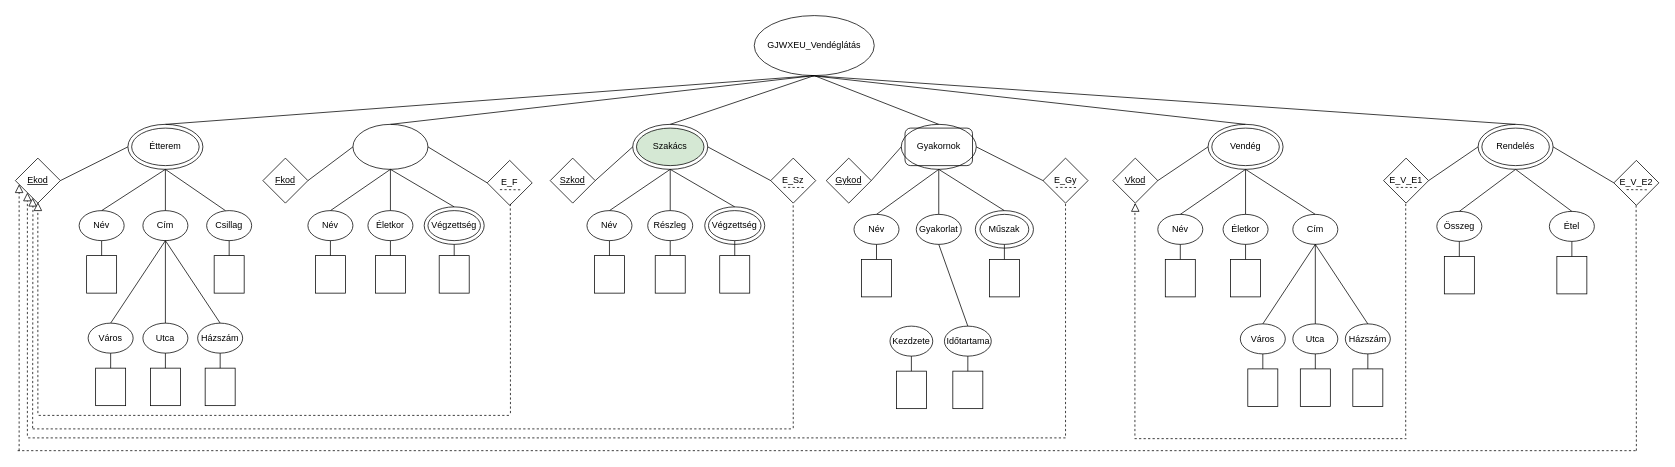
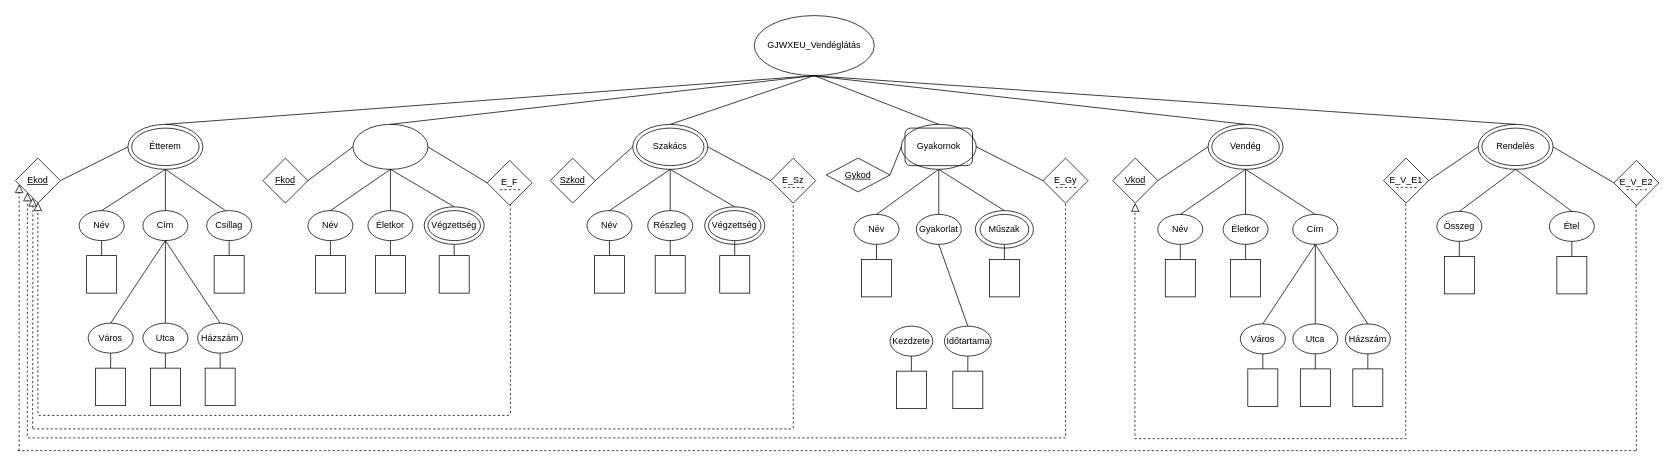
(670, 147) -> (670, 147)
(849, 180) -> (858, 175)
